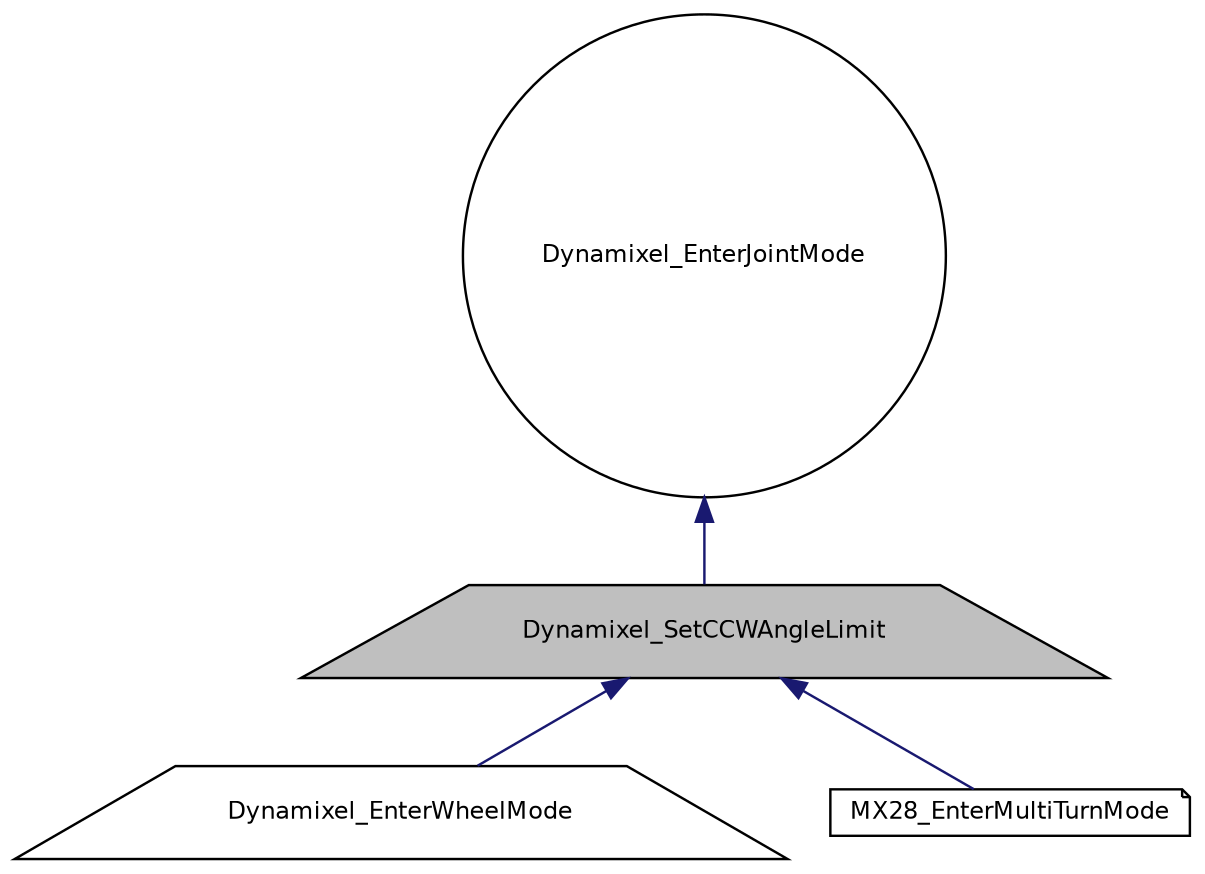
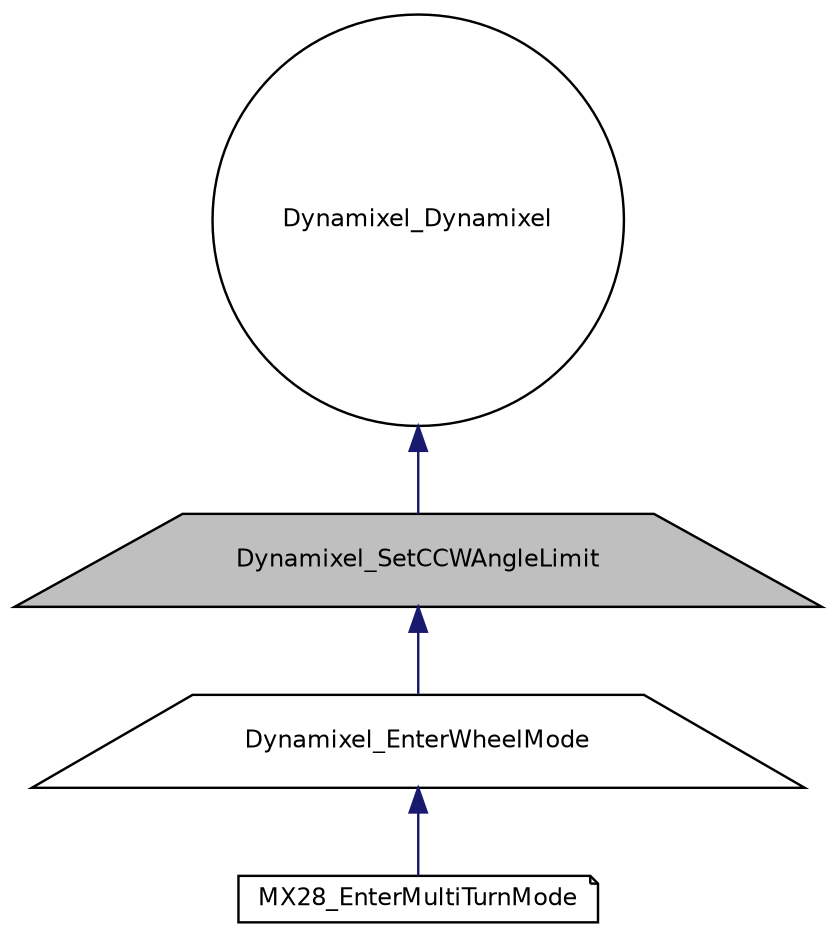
(704, 256) -> (418, 220)
(888, 740) -> (418, 844)
